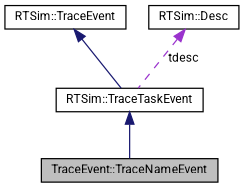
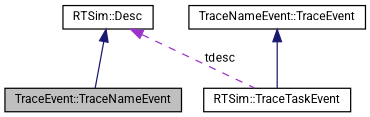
(65, 17) -> (277, 17)
(130, 141) -> (99, 65)
